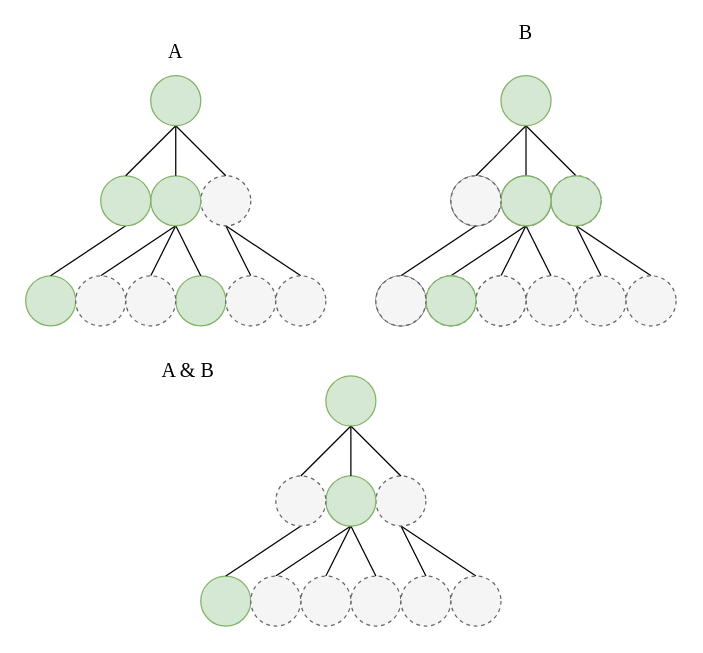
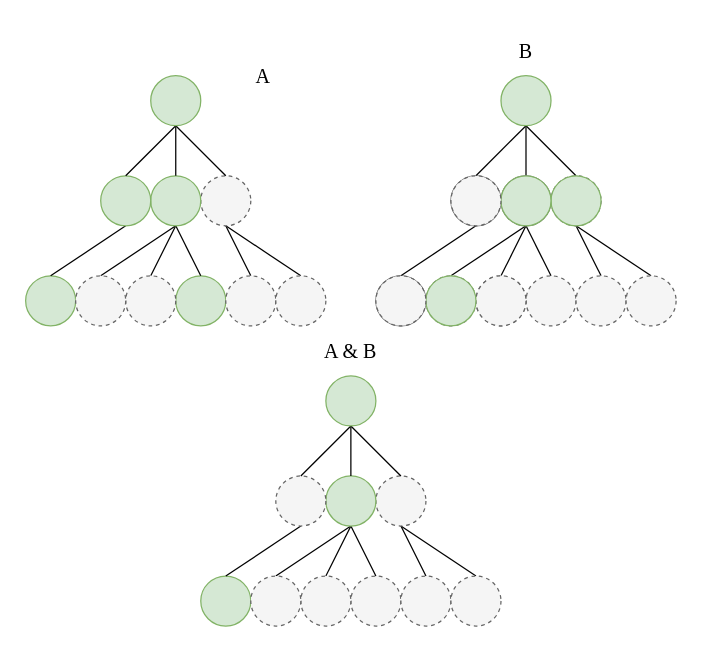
(526, 32) -> (526, 51)
(176, 51) -> (263, 76)
(188, 369) -> (351, 351)
